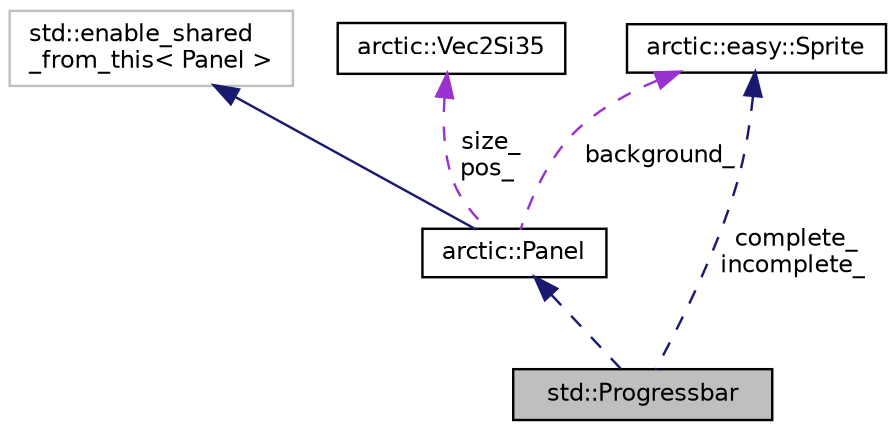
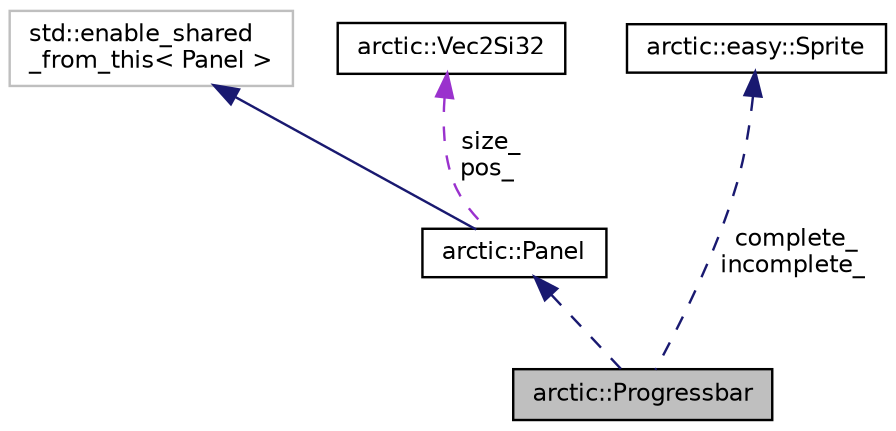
(451, 48) -> (451, 48)
(570, 138) -> none
(643, 395) -> (643, 395)
